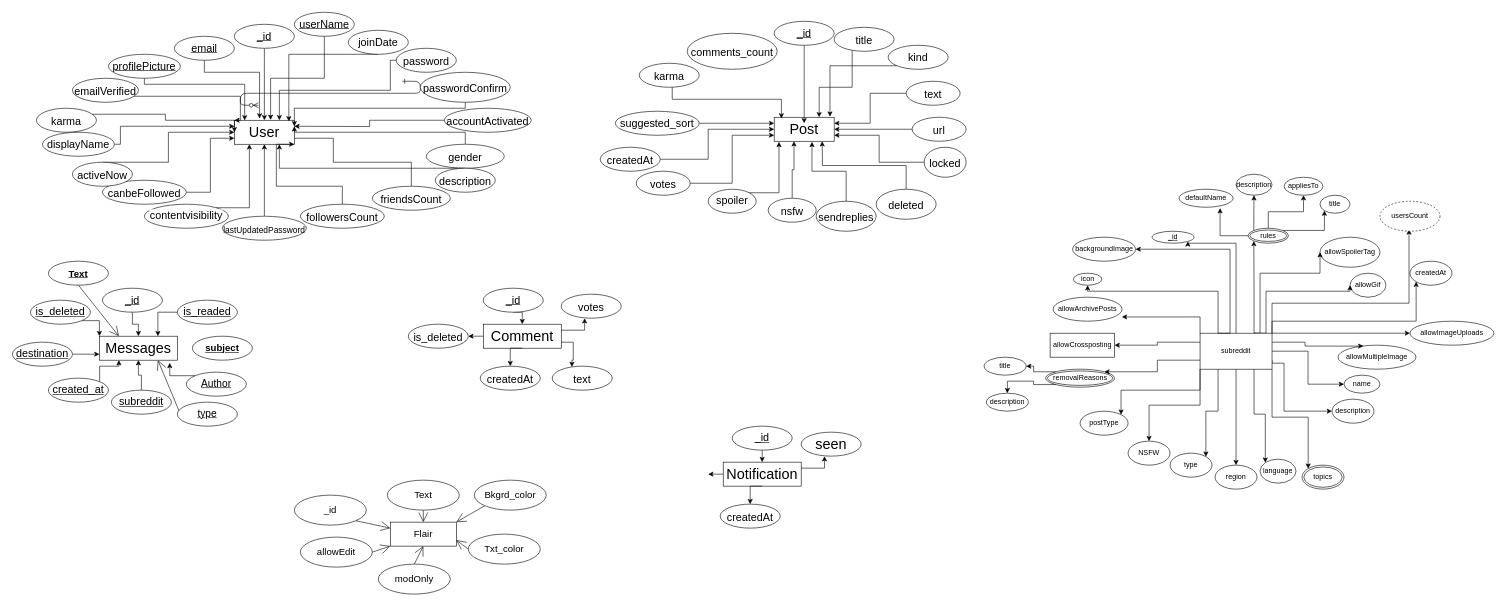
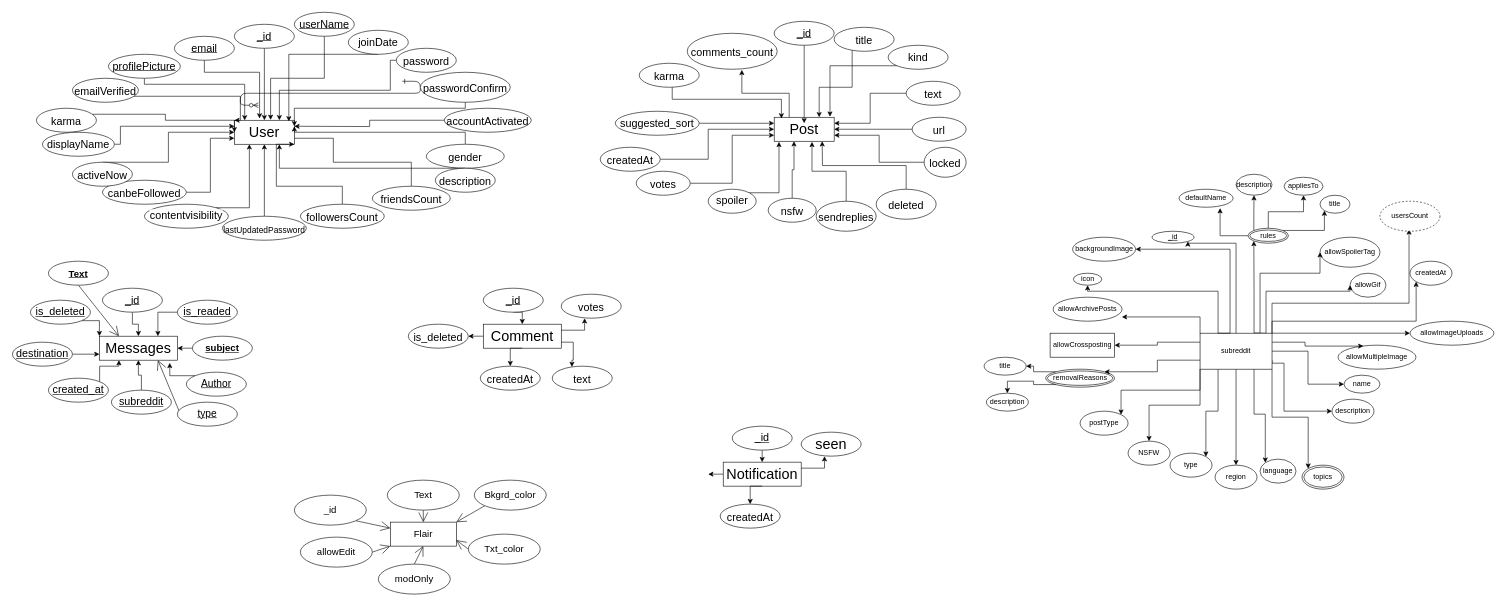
none -> (789, 93)
none -> (182, 348)
